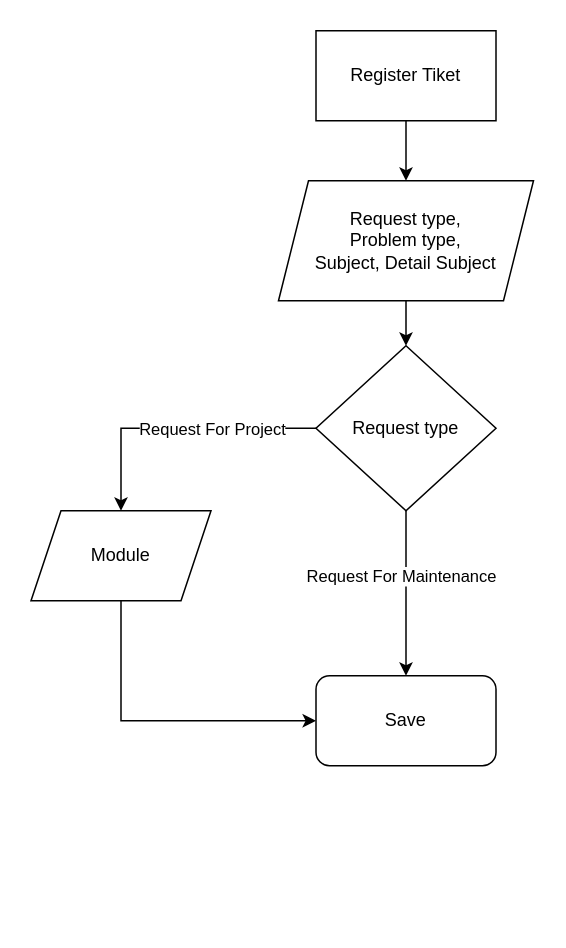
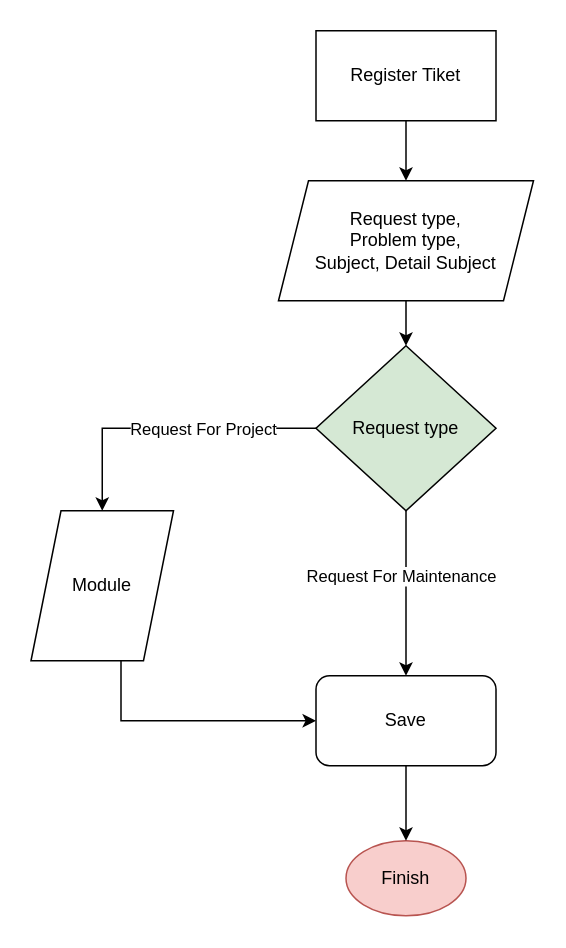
(406, 428) -> (406, 428)
(121, 556) -> (102, 586)
none -> (406, 798)
none -> (406, 878)
